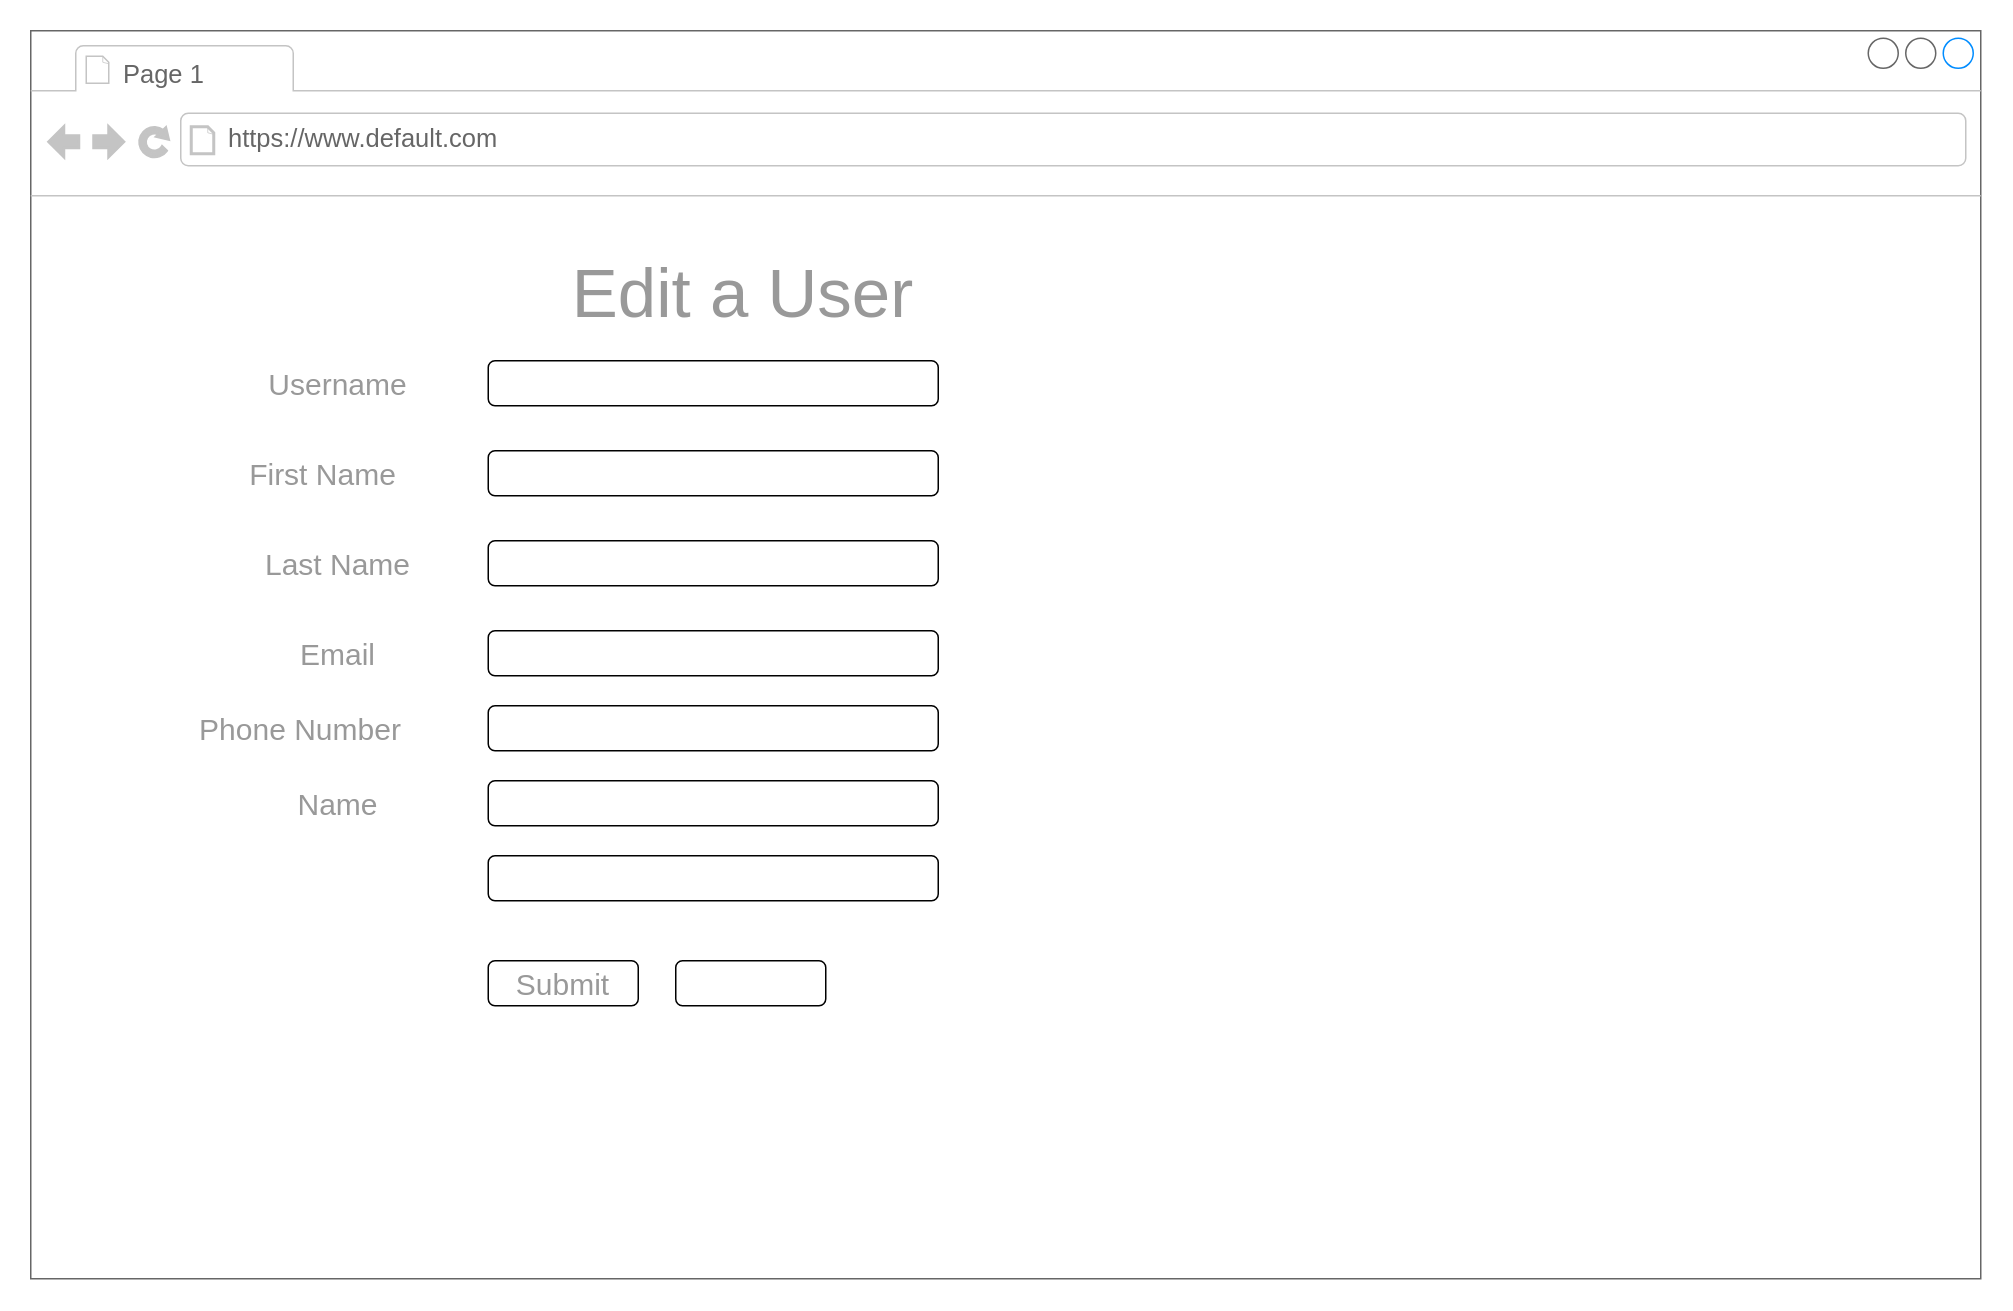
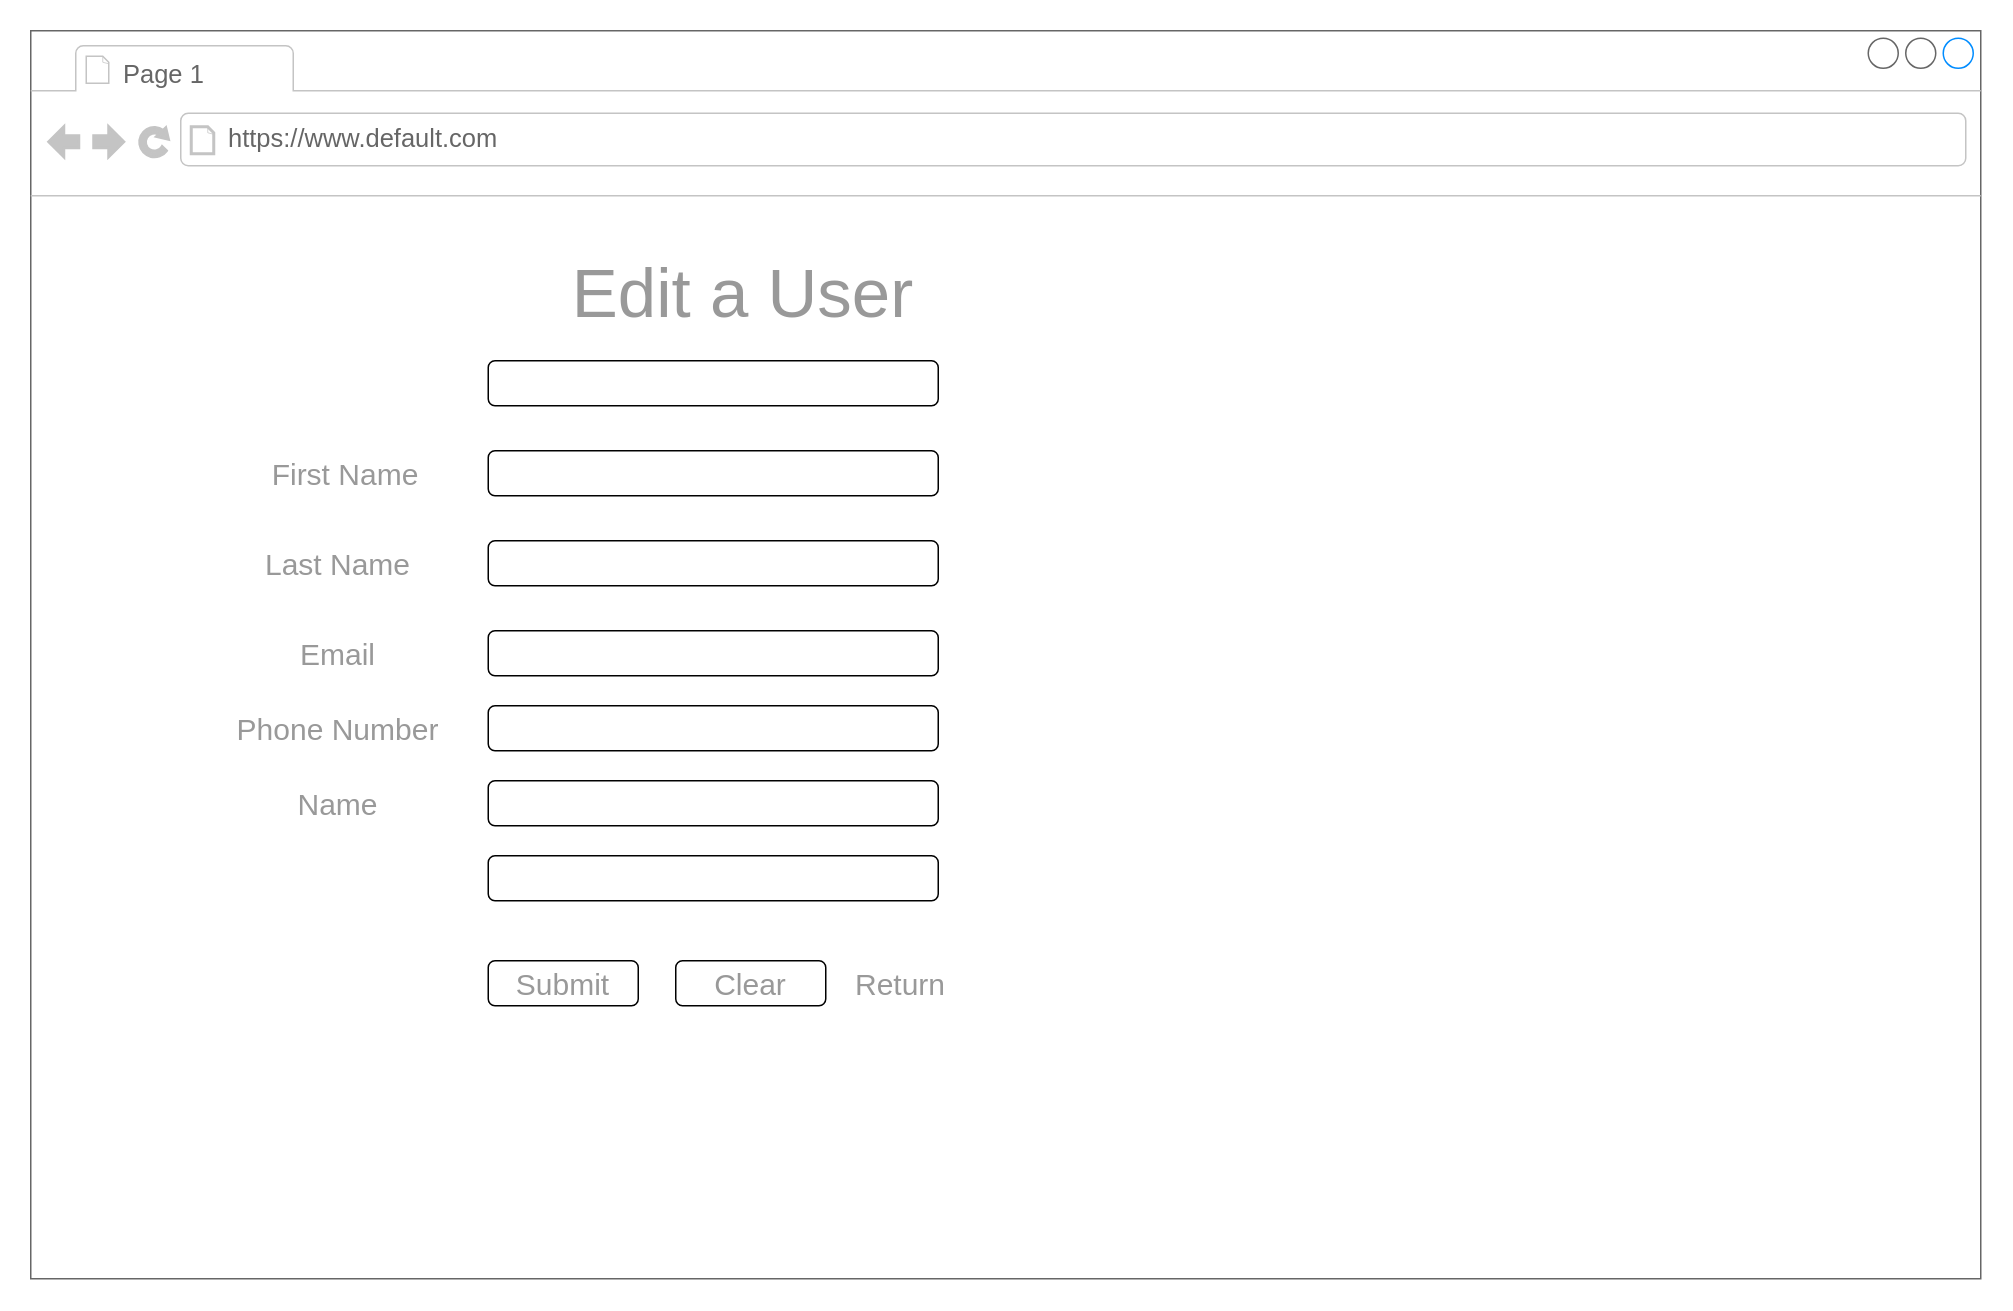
(338, 383) -> none
(323, 473) -> (346, 473)
(301, 728) -> (338, 728)
none -> (751, 983)
none -> (901, 983)
